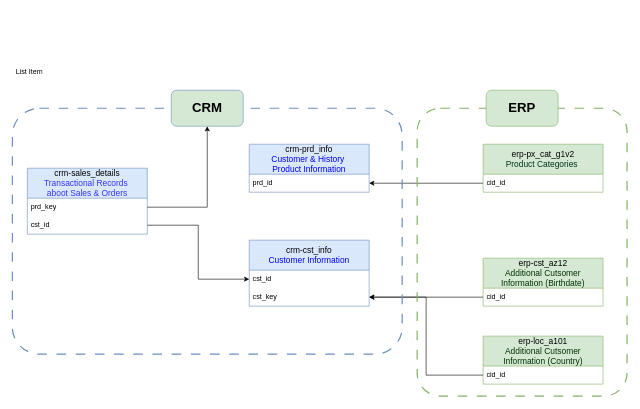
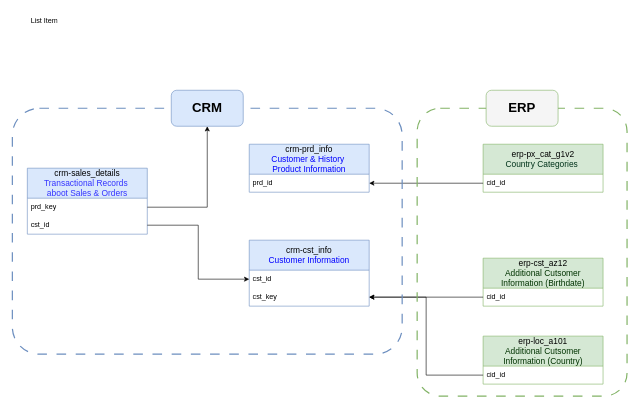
(36, 72) -> (51, 21)
(207, 108) -> (207, 108)
(522, 108) -> (522, 108)
(543, 159) -> (543, 159)
